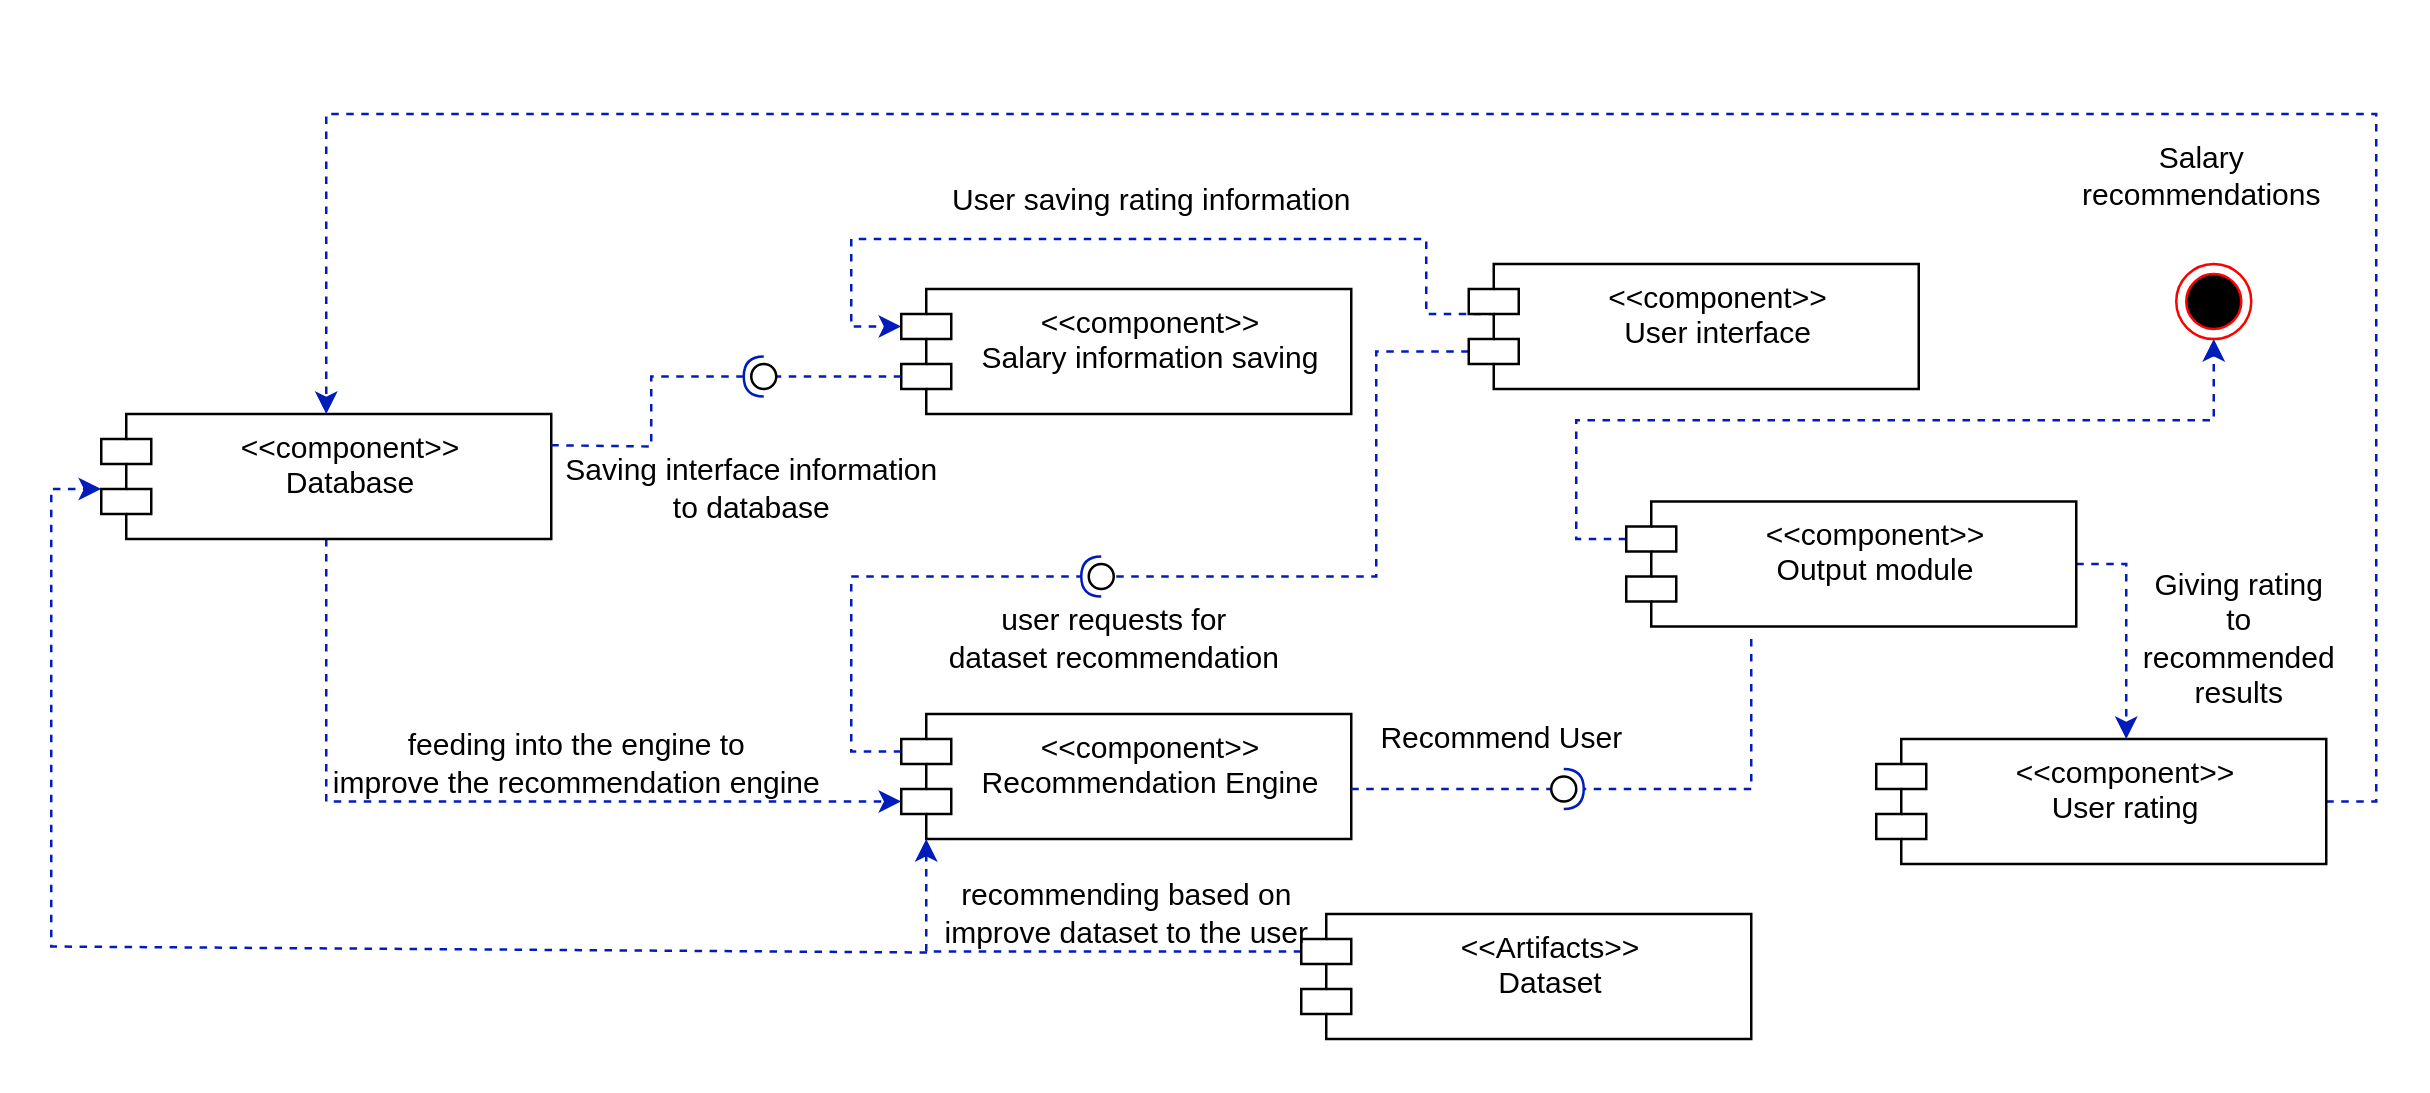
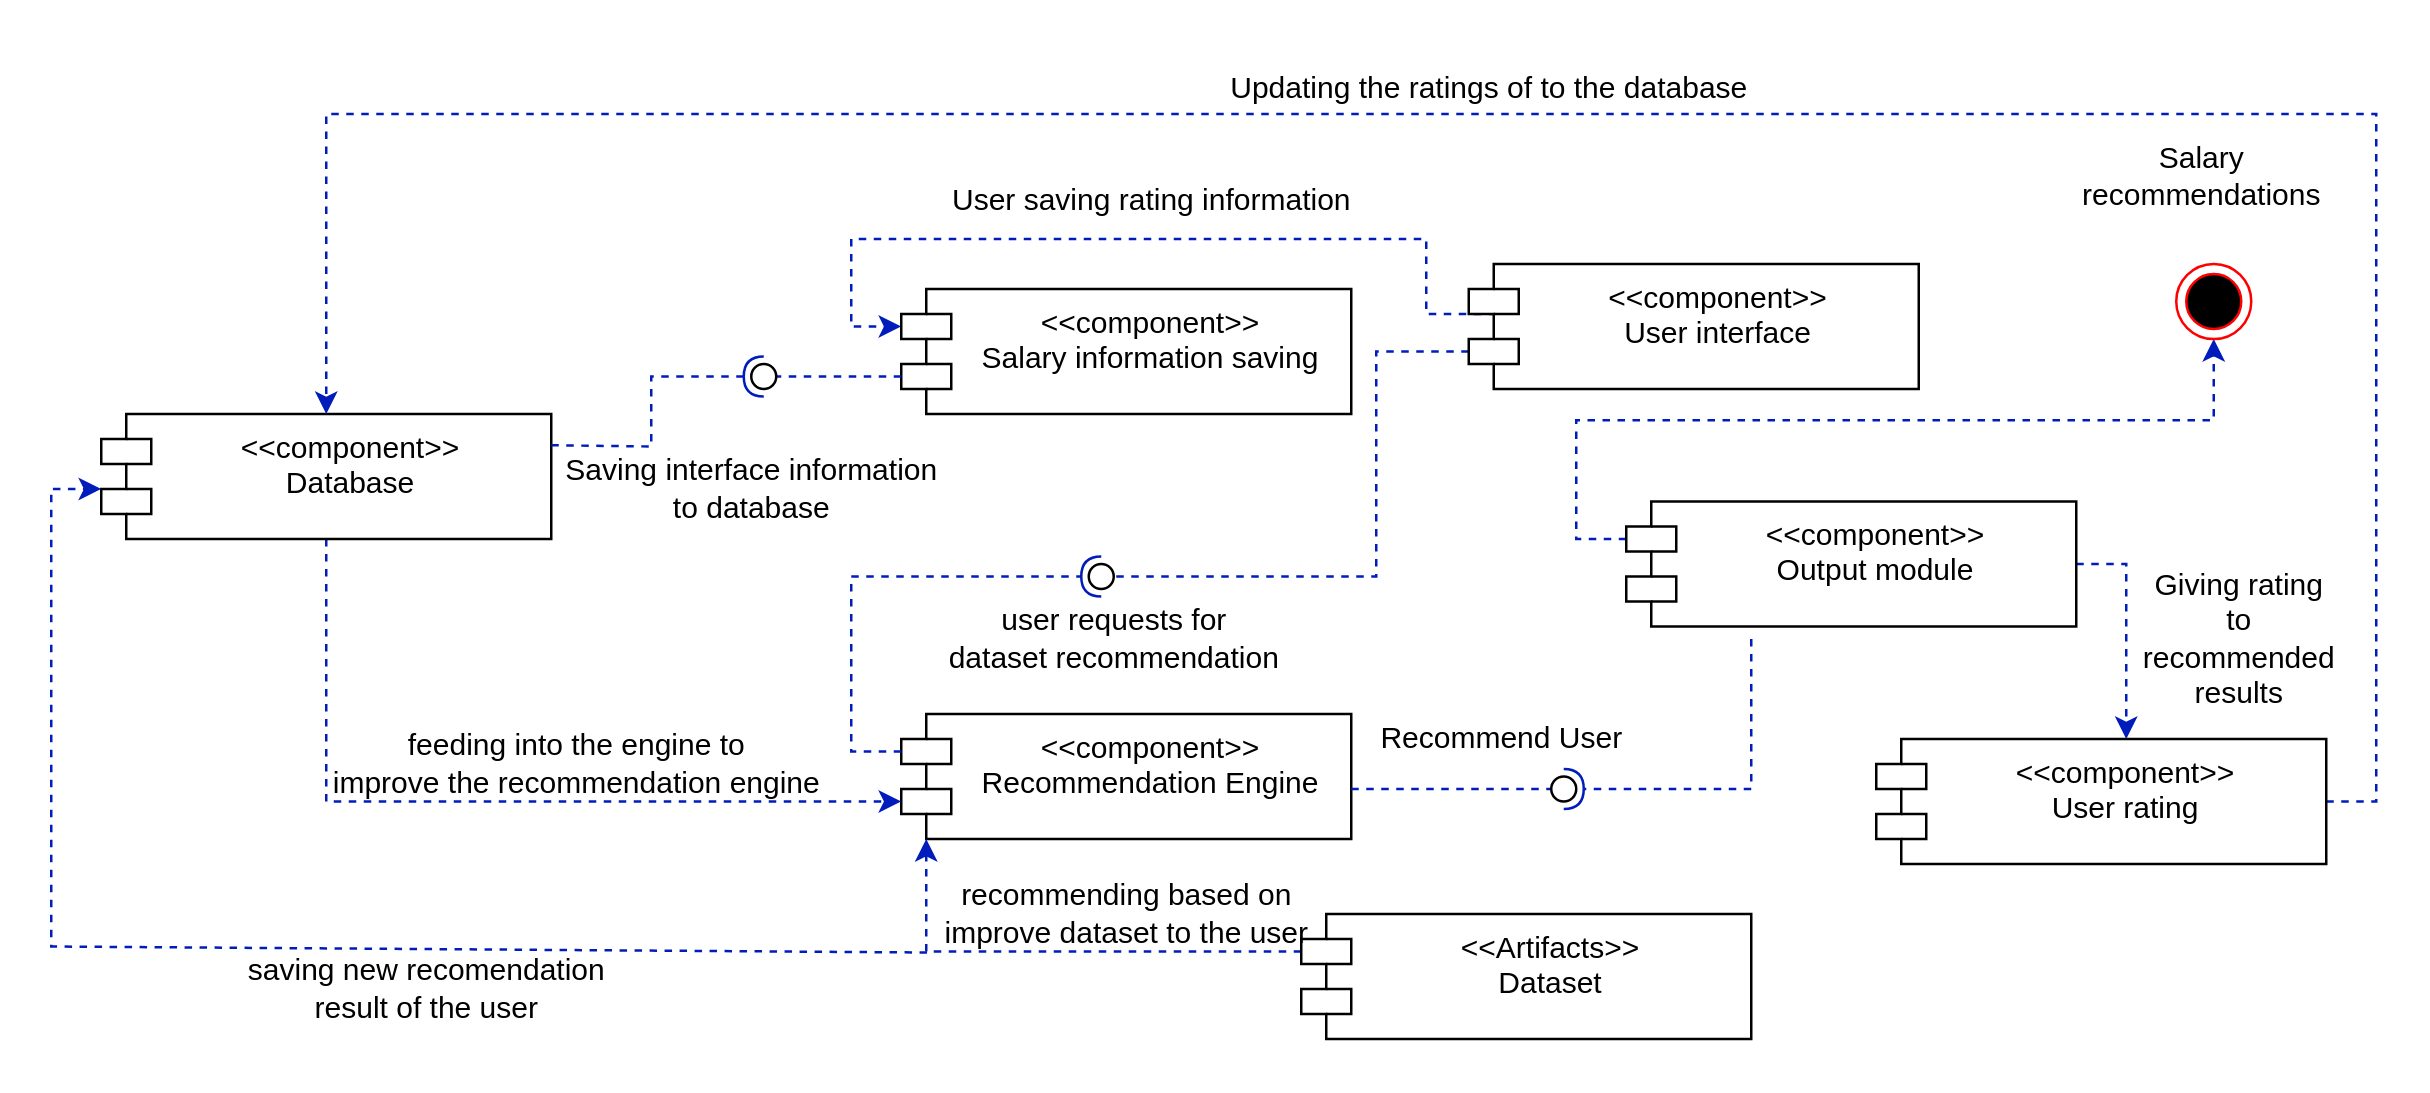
none -> (1489, 89)
none -> (426, 989)
